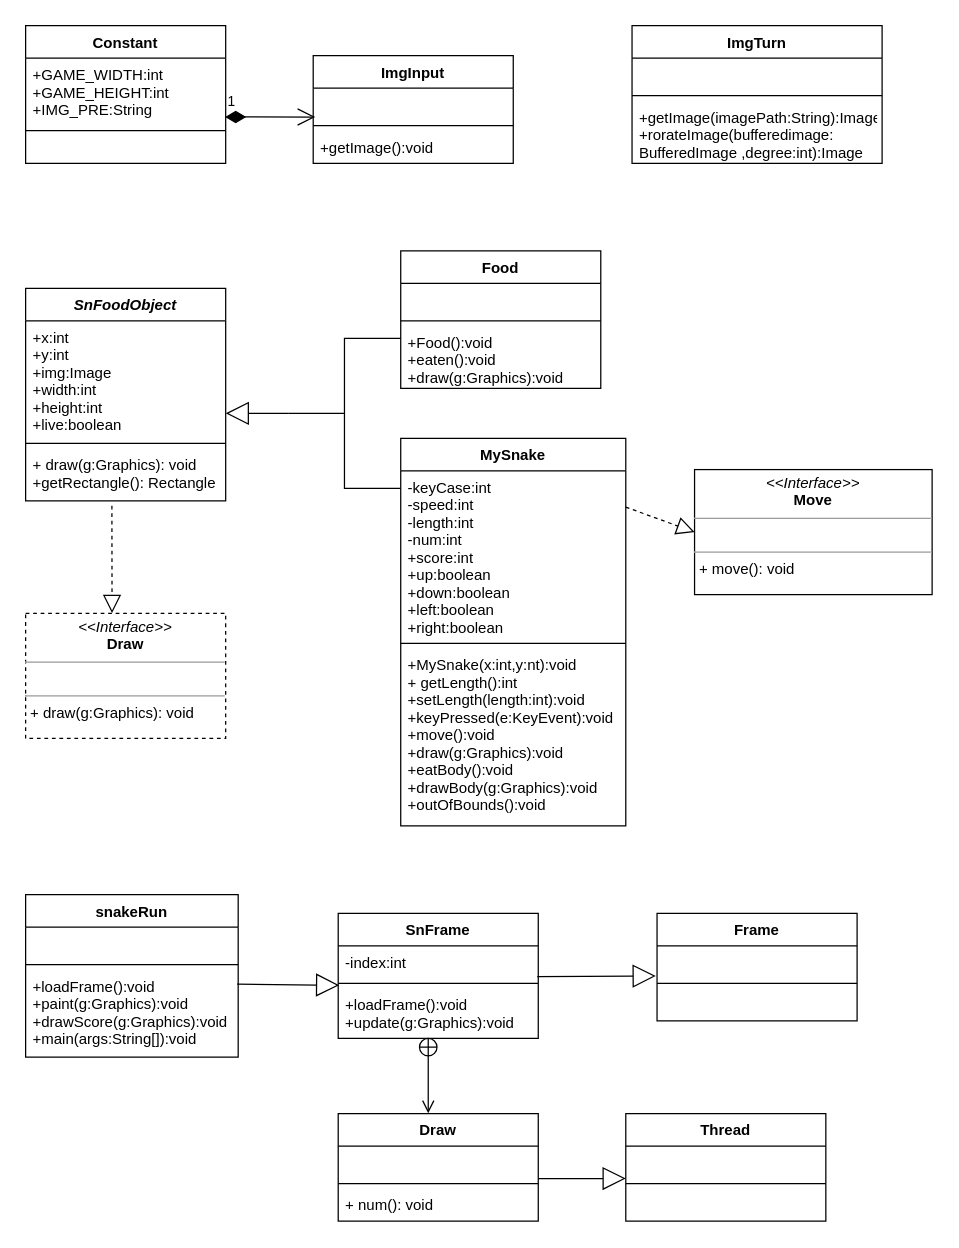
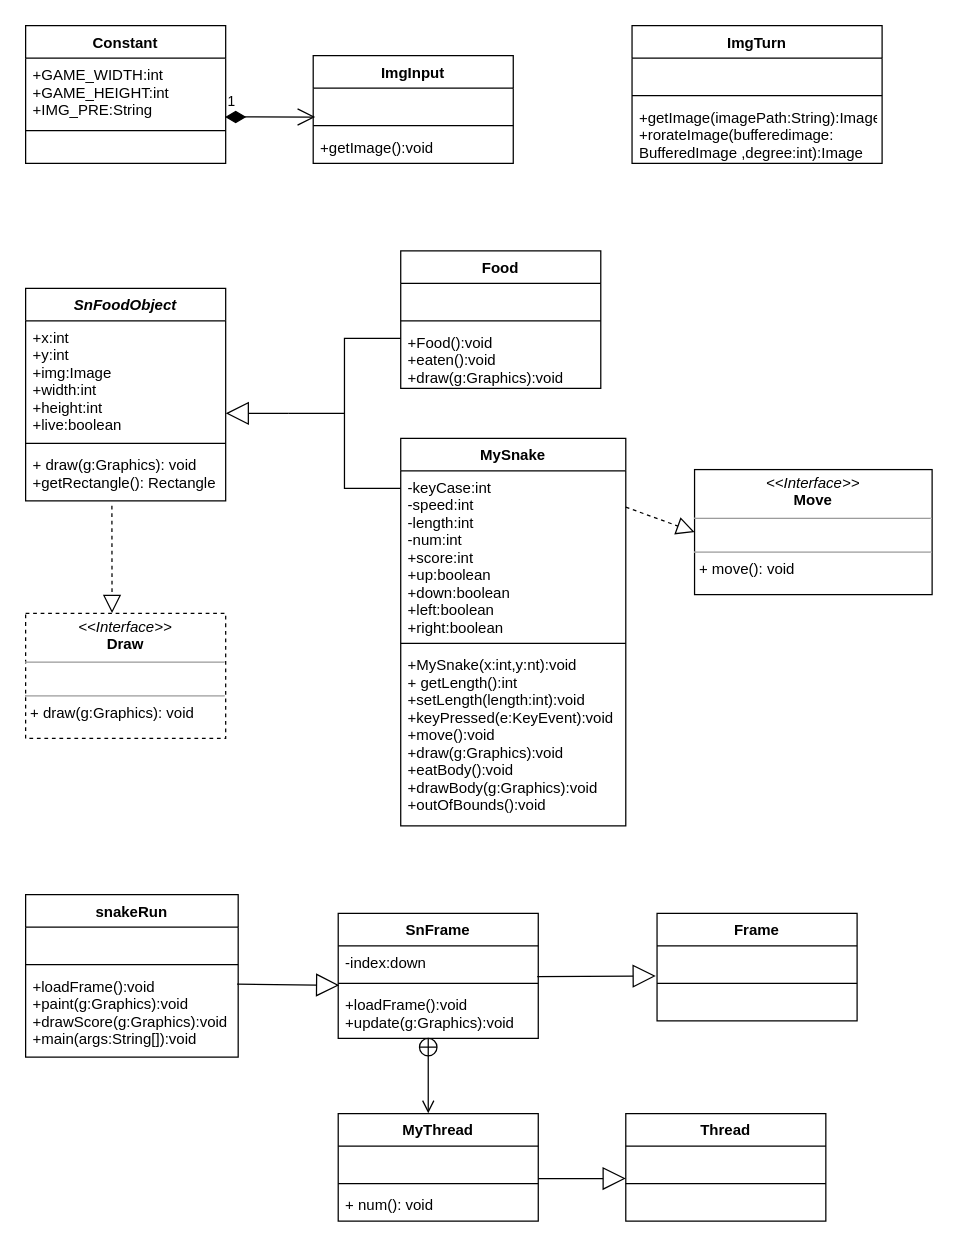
(381, 963) -> (387, 963)
(438, 1130) -> (438, 1130)
